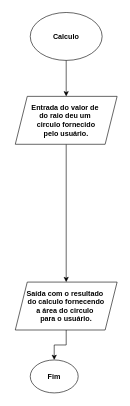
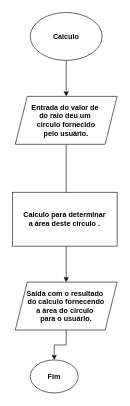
none -> (65, 219)
